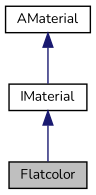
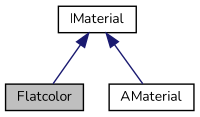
(48, 66) -> (129, 64)
